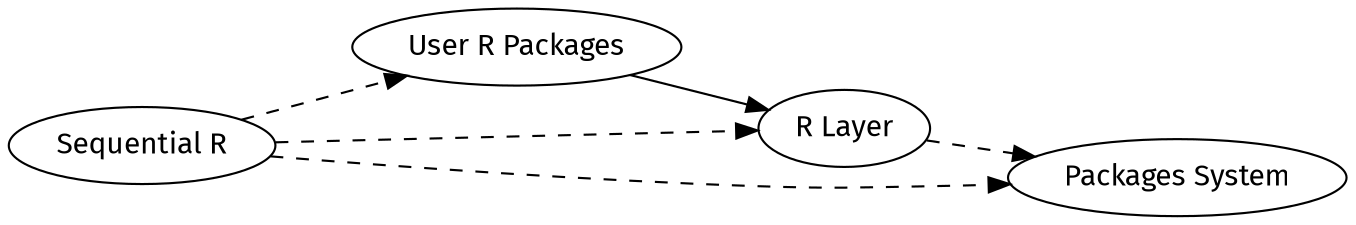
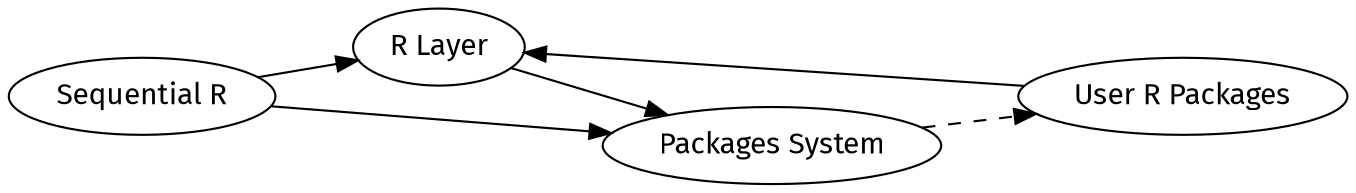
(314, 101) -> (968, 122)
(505, 137) -> (297, 71)
(970, 147) -> (579, 88)
(629, 181) -> (431, 119)
